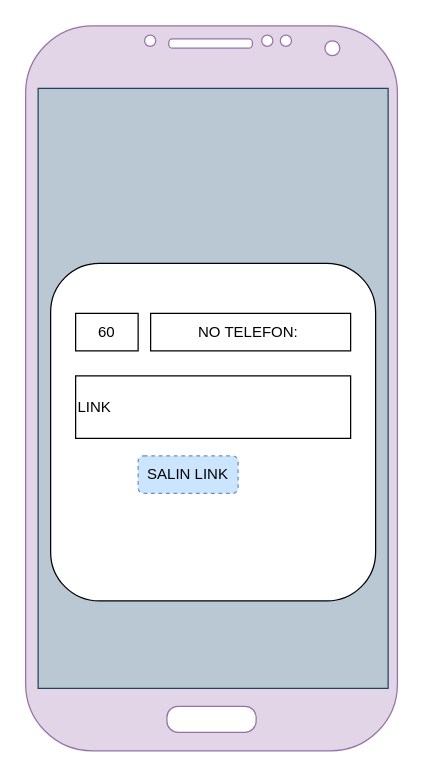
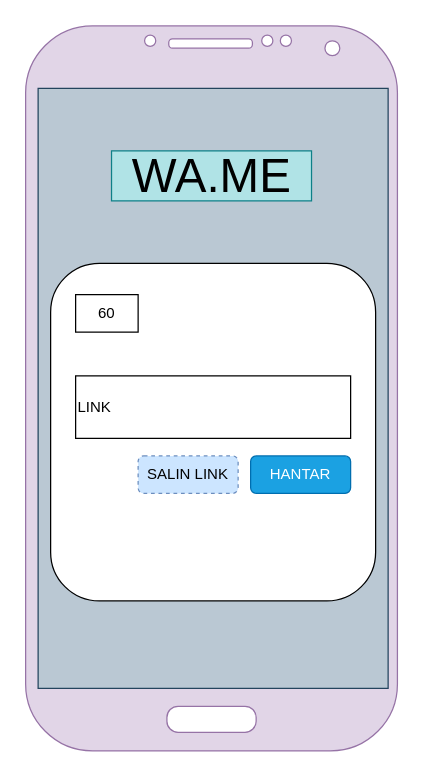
none -> (212, 176)
(107, 332) -> (107, 313)
(251, 332) -> none
none -> (301, 474)
